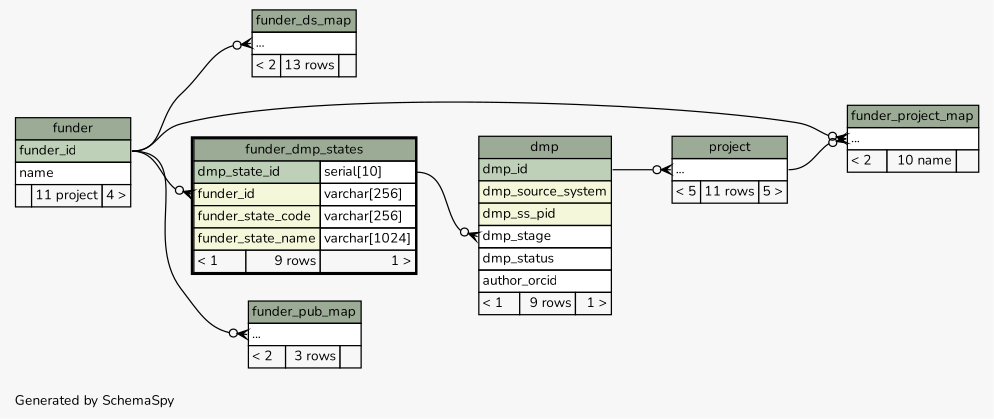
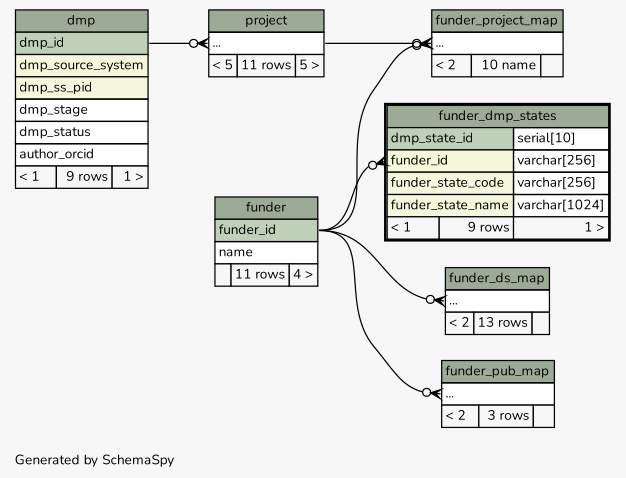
(67, 195) -> (260, 274)
(444, 196) -> none
